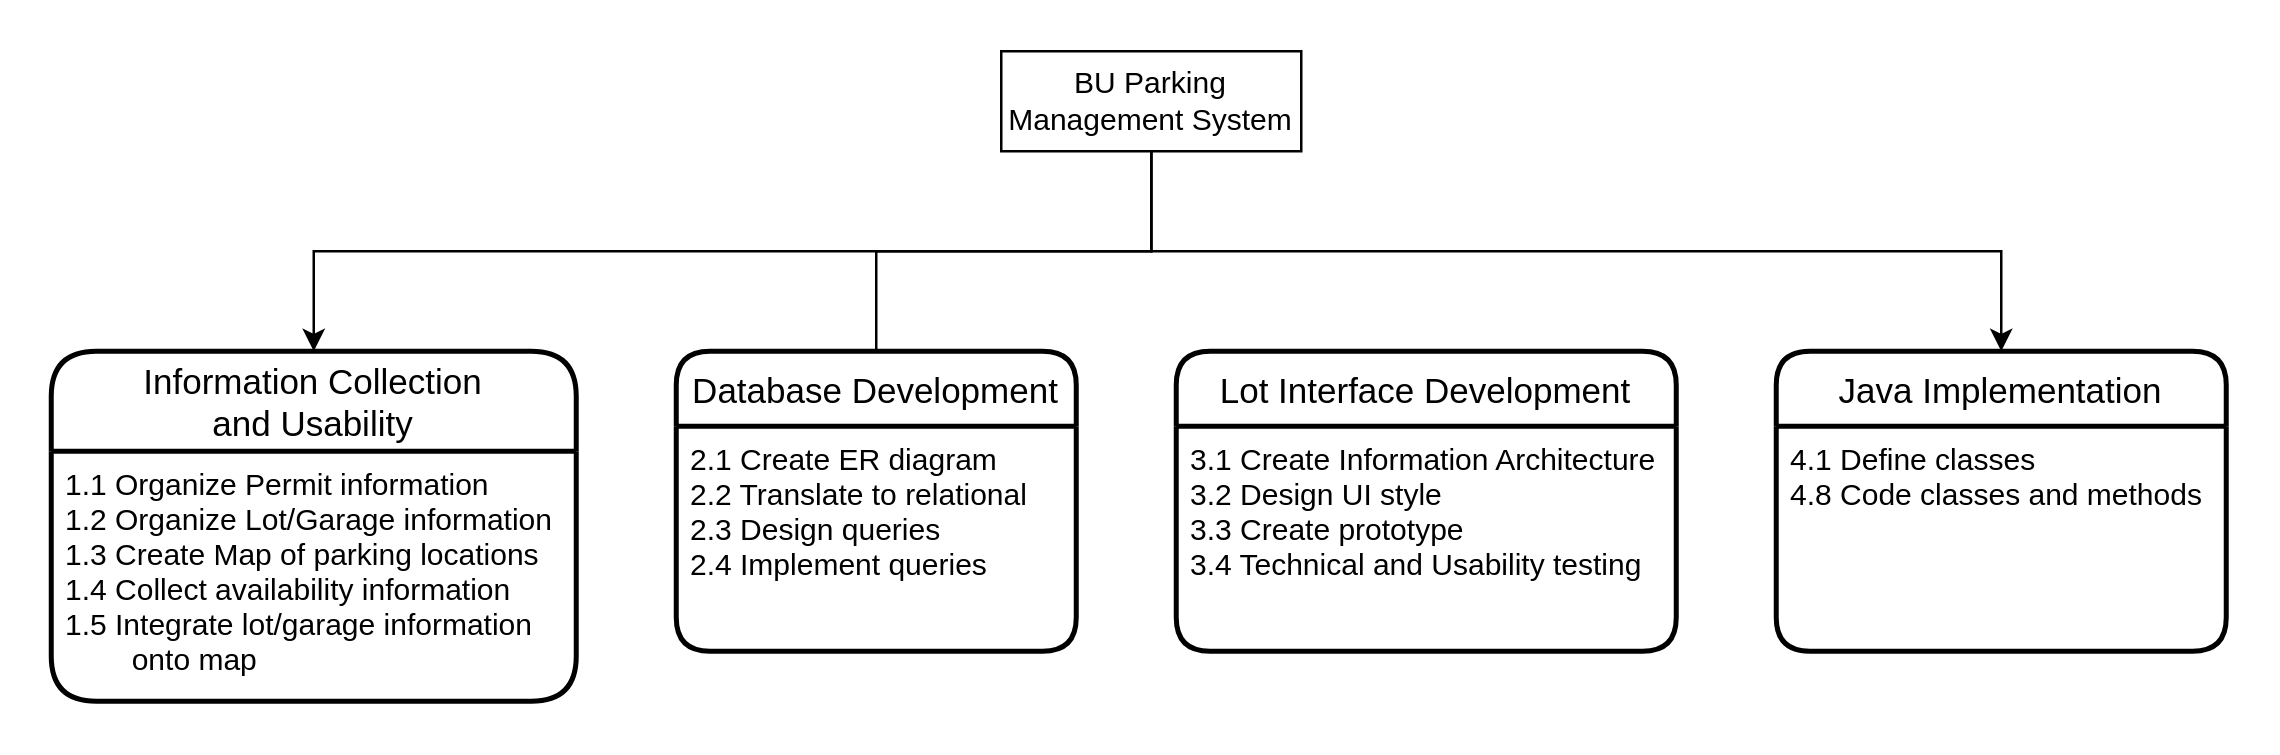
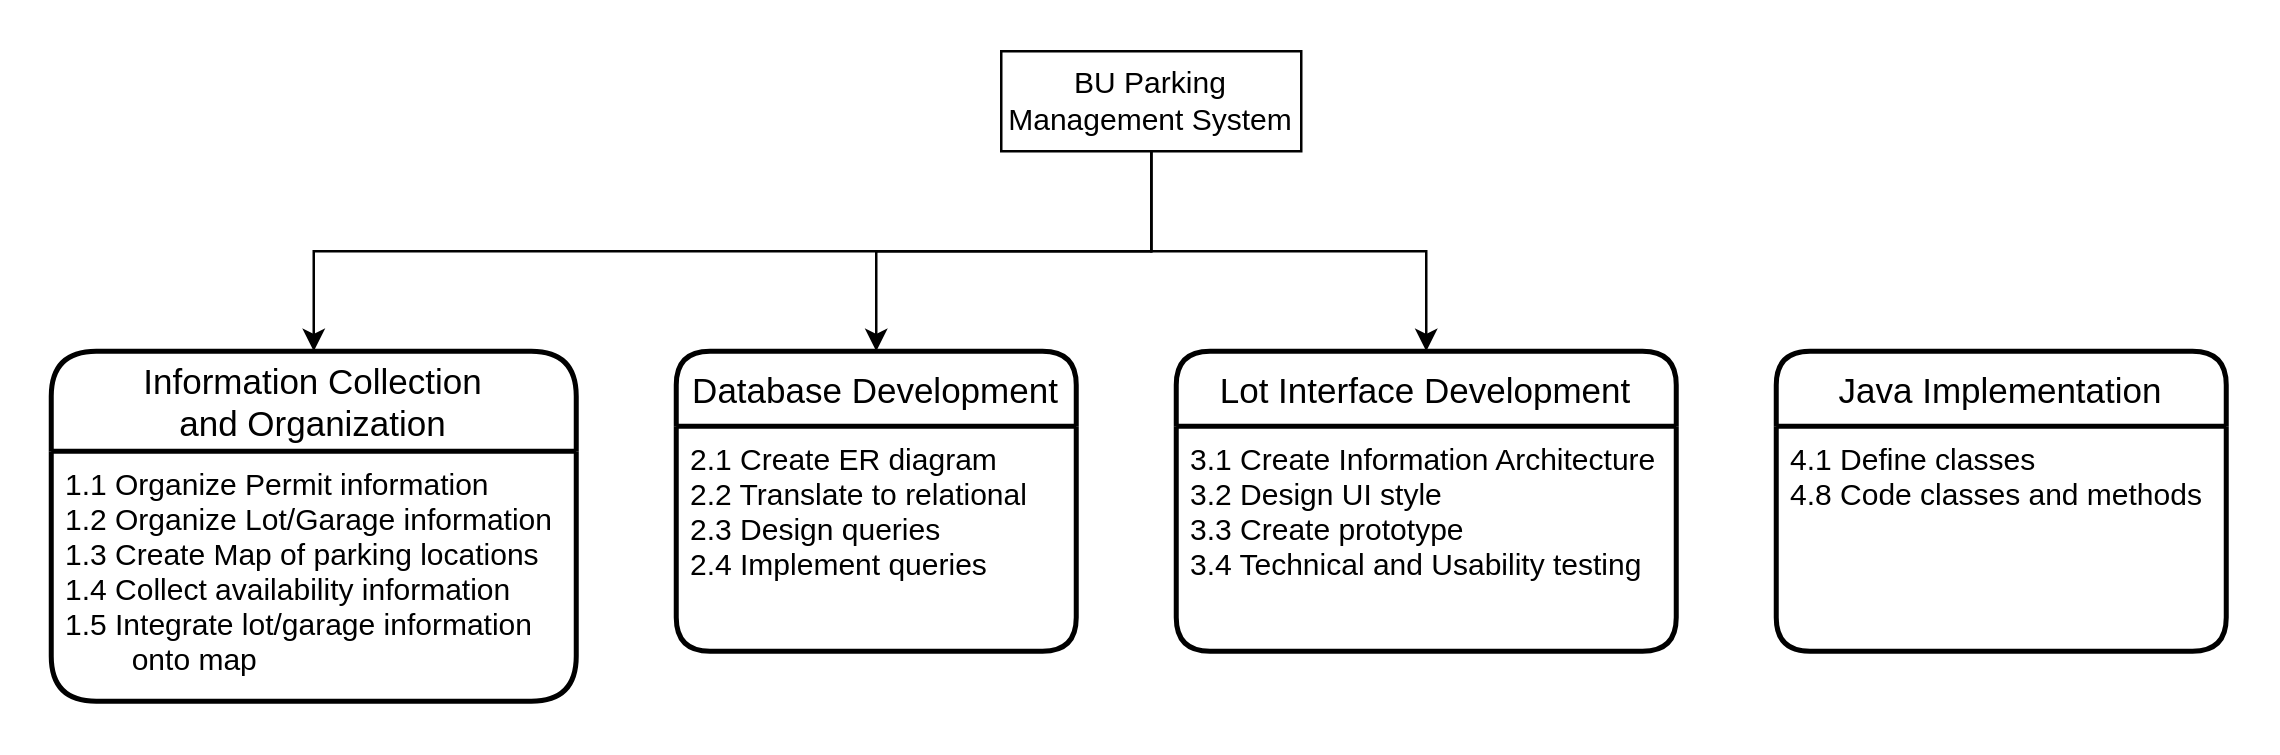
(1758, 251) -> none
none -> (1426, 295)
(876, 340) -> (876, 333)
(313, 382) -> (313, 382)
